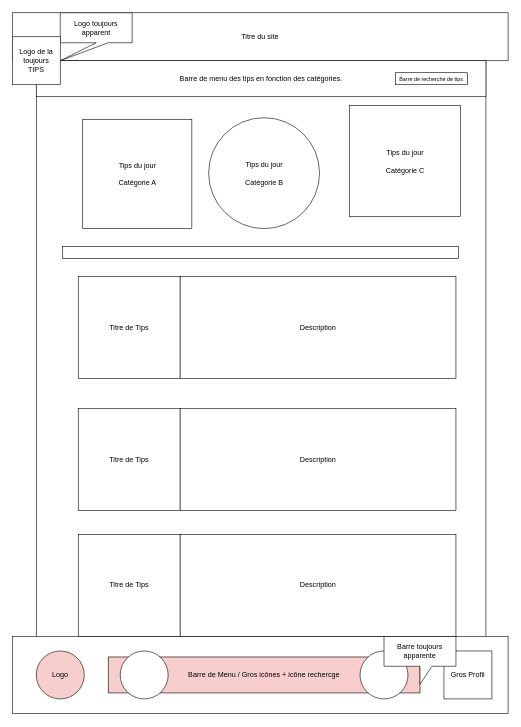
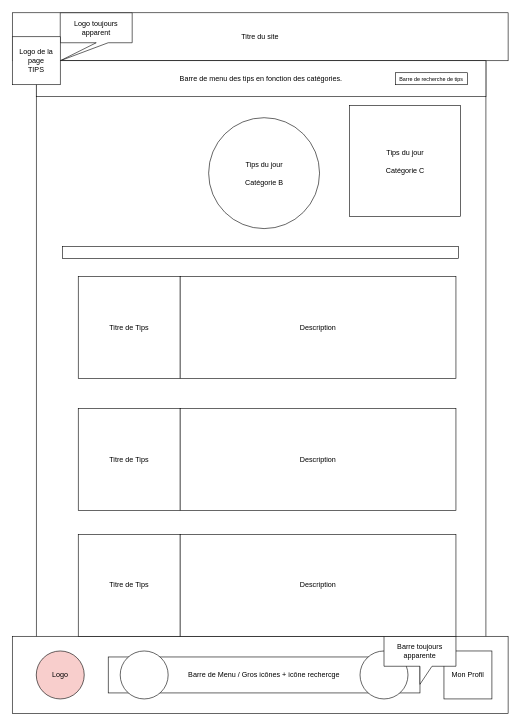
(36, 60) -> (36, 60)
(137, 174) -> none
(264, 675) -> (264, 675)
(468, 675) -> (468, 675)
